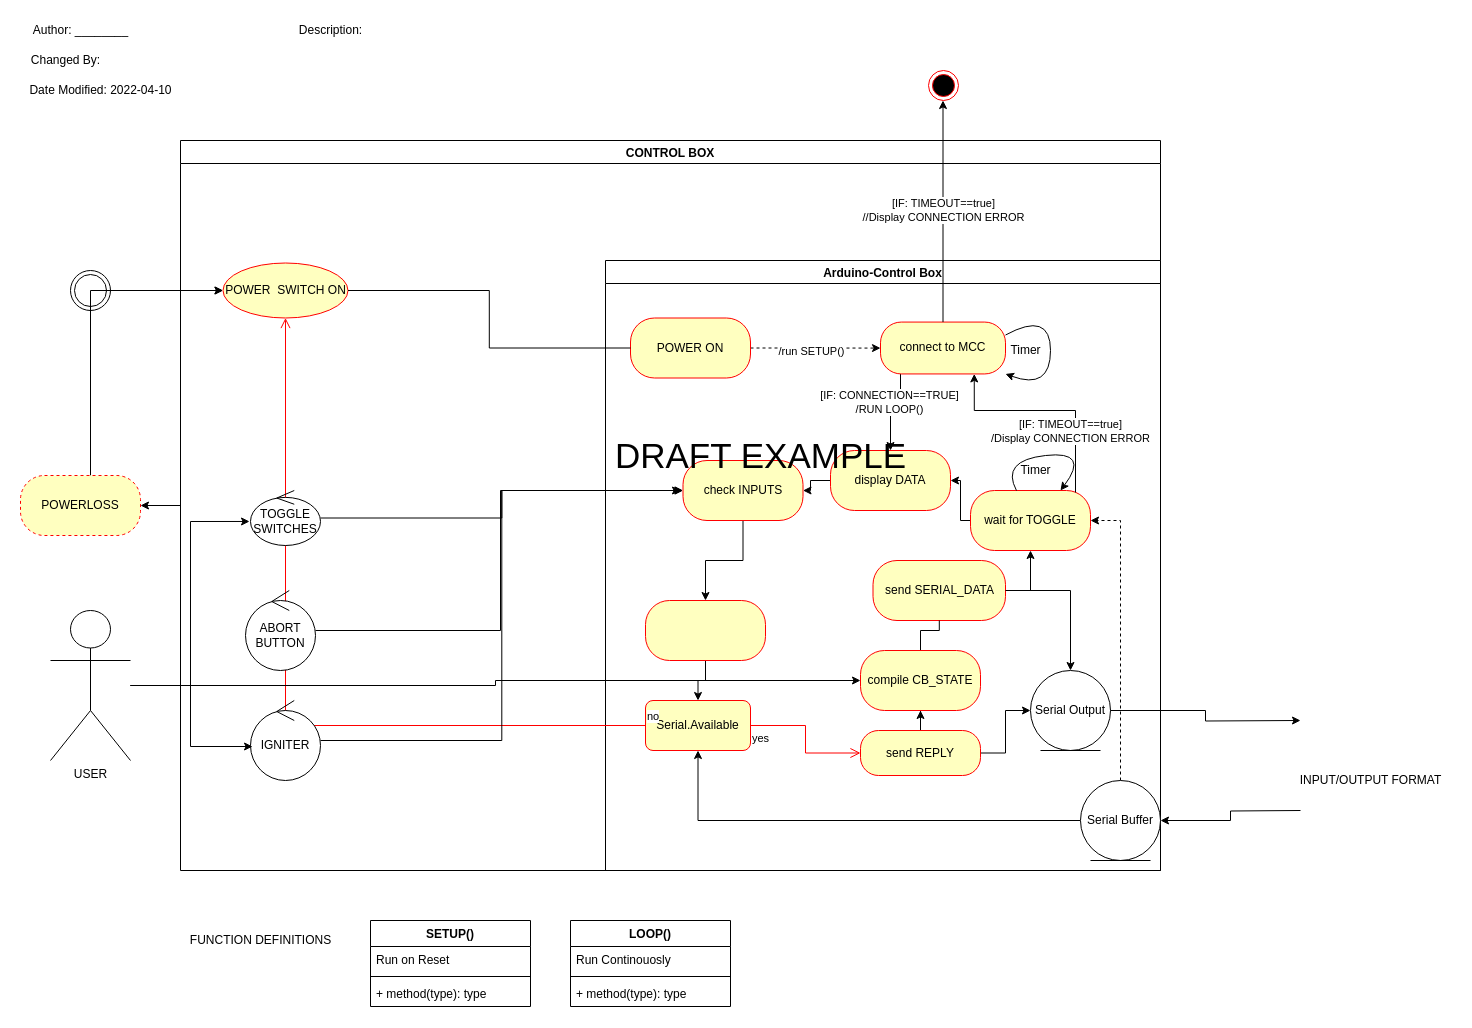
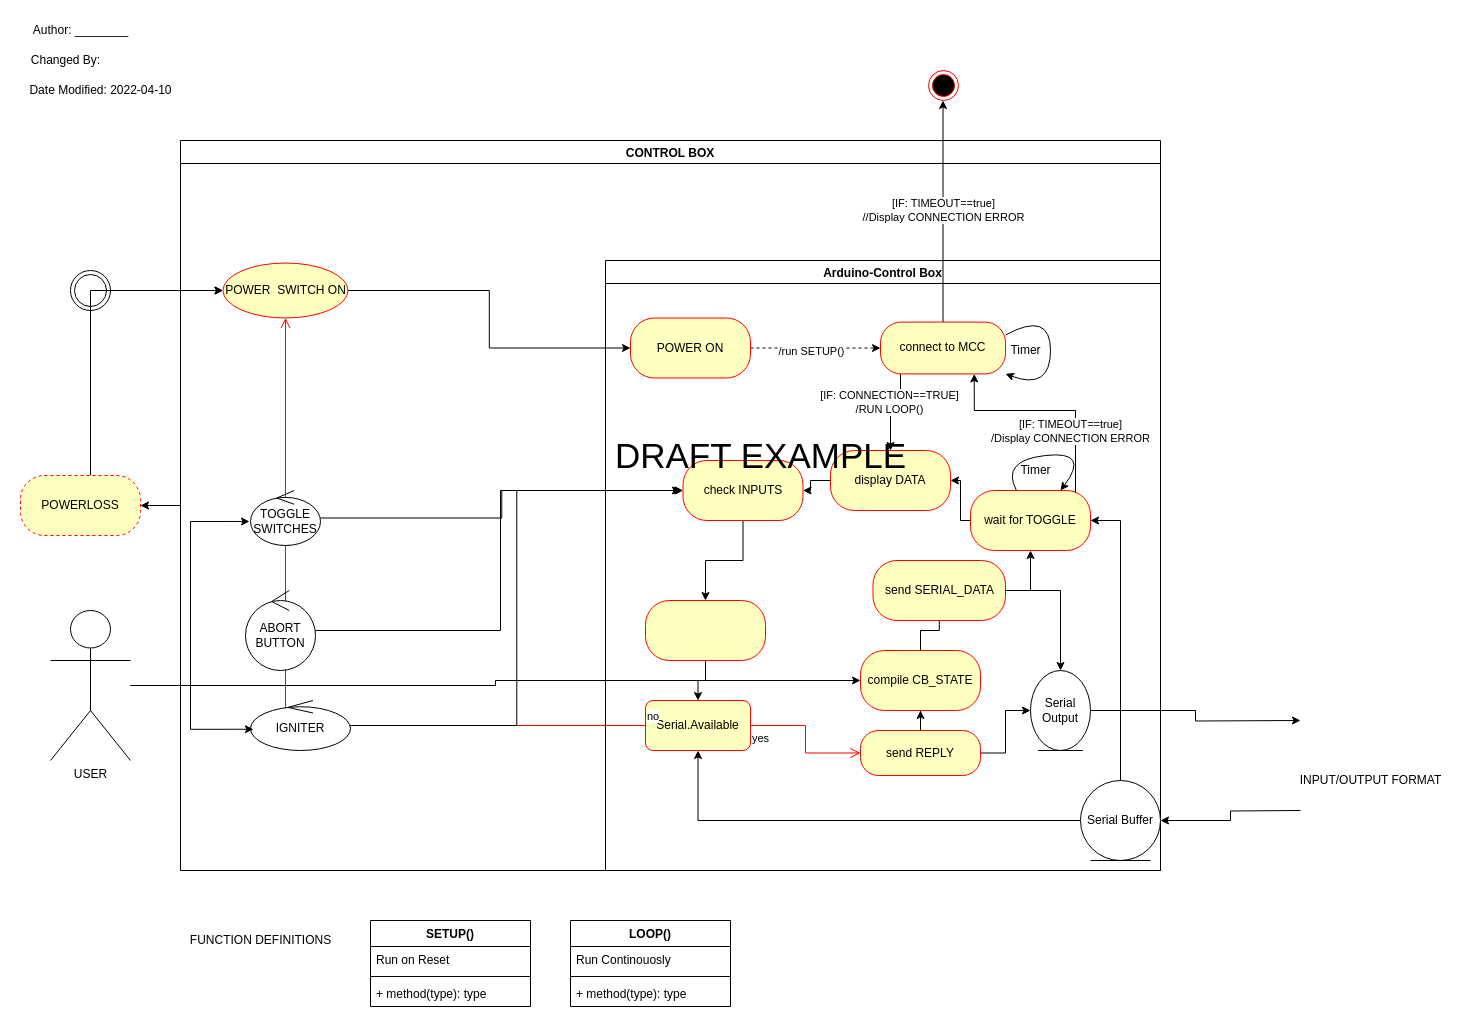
(331, 31) -> none
(624, 348) -> (622, 348)
(1121, 639) -> (1121, 639)
(1071, 711) -> (1061, 711)
(286, 741) -> (301, 726)
